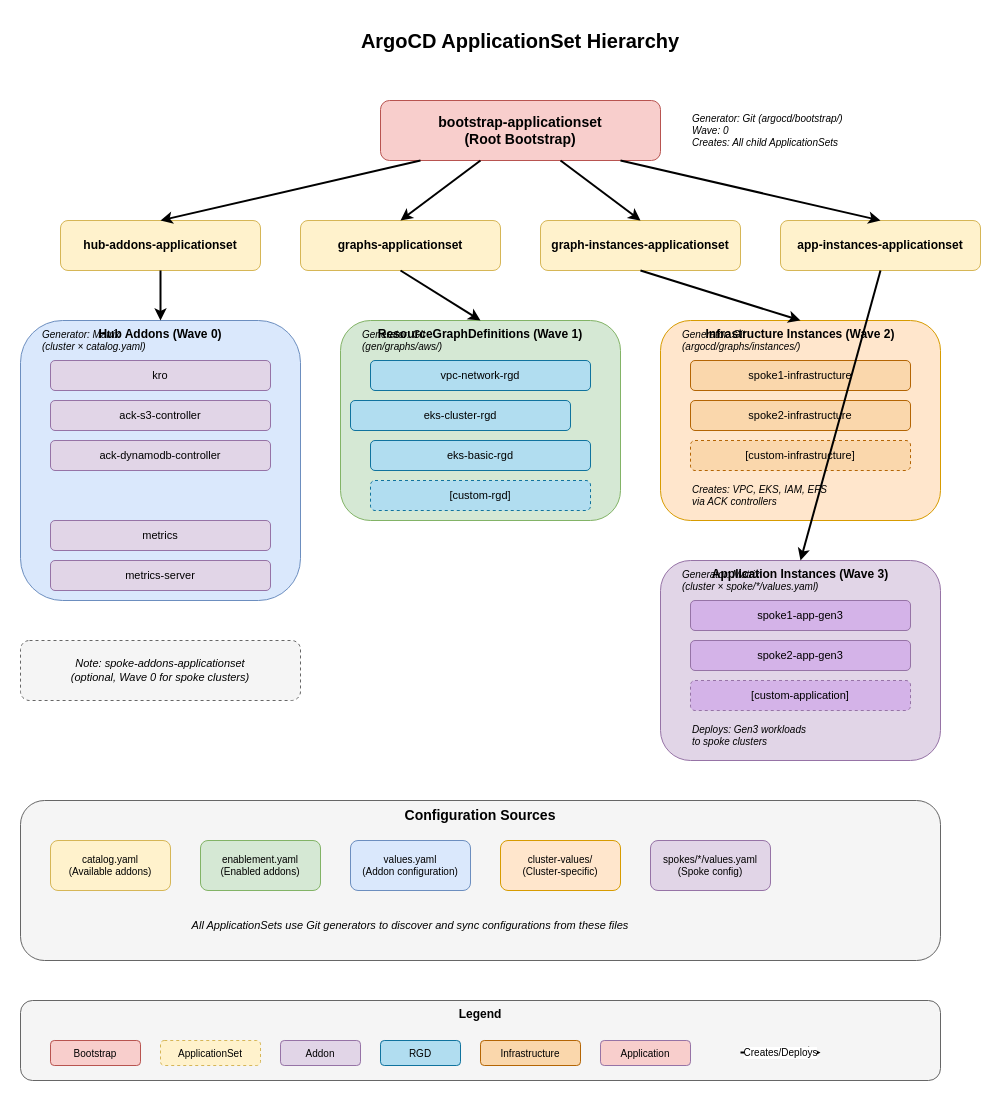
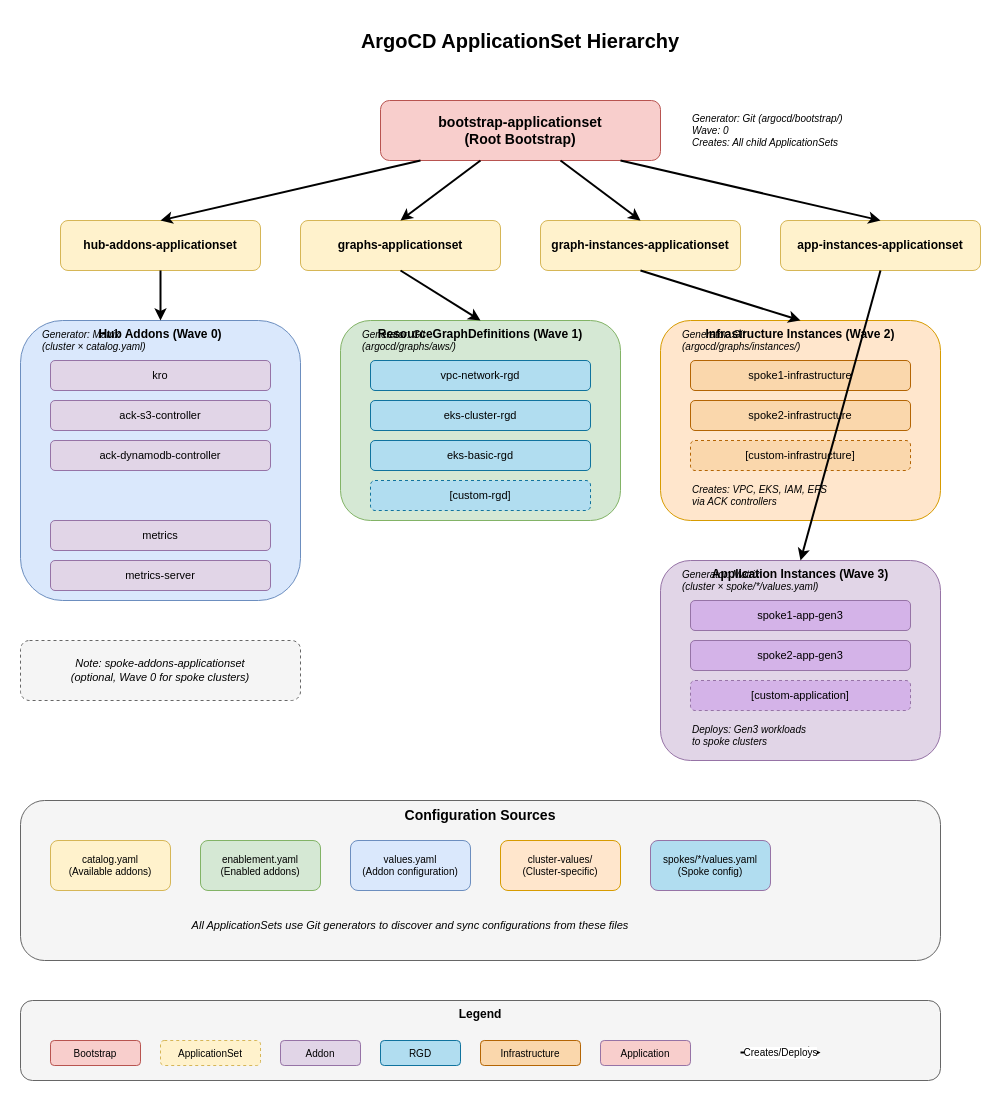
(410, 341) -> (419, 341)
(461, 416) -> (481, 416)
(711, 866) -> (711, 866)
